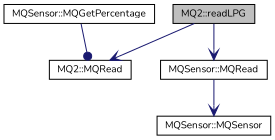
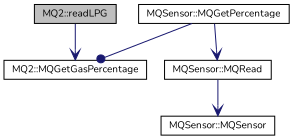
(214, 37) -> (216, 37)
(90, 70) -> (75, 70)
